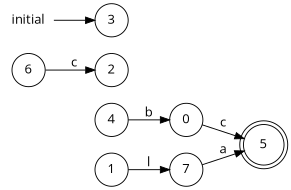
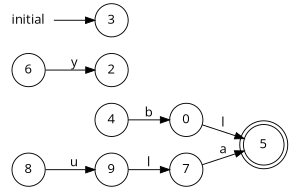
(74, 63) -> (74, 63)
(223, 123) -> (223, 123)
none -> (29, 170)
(112, 170) -> (112, 170)
